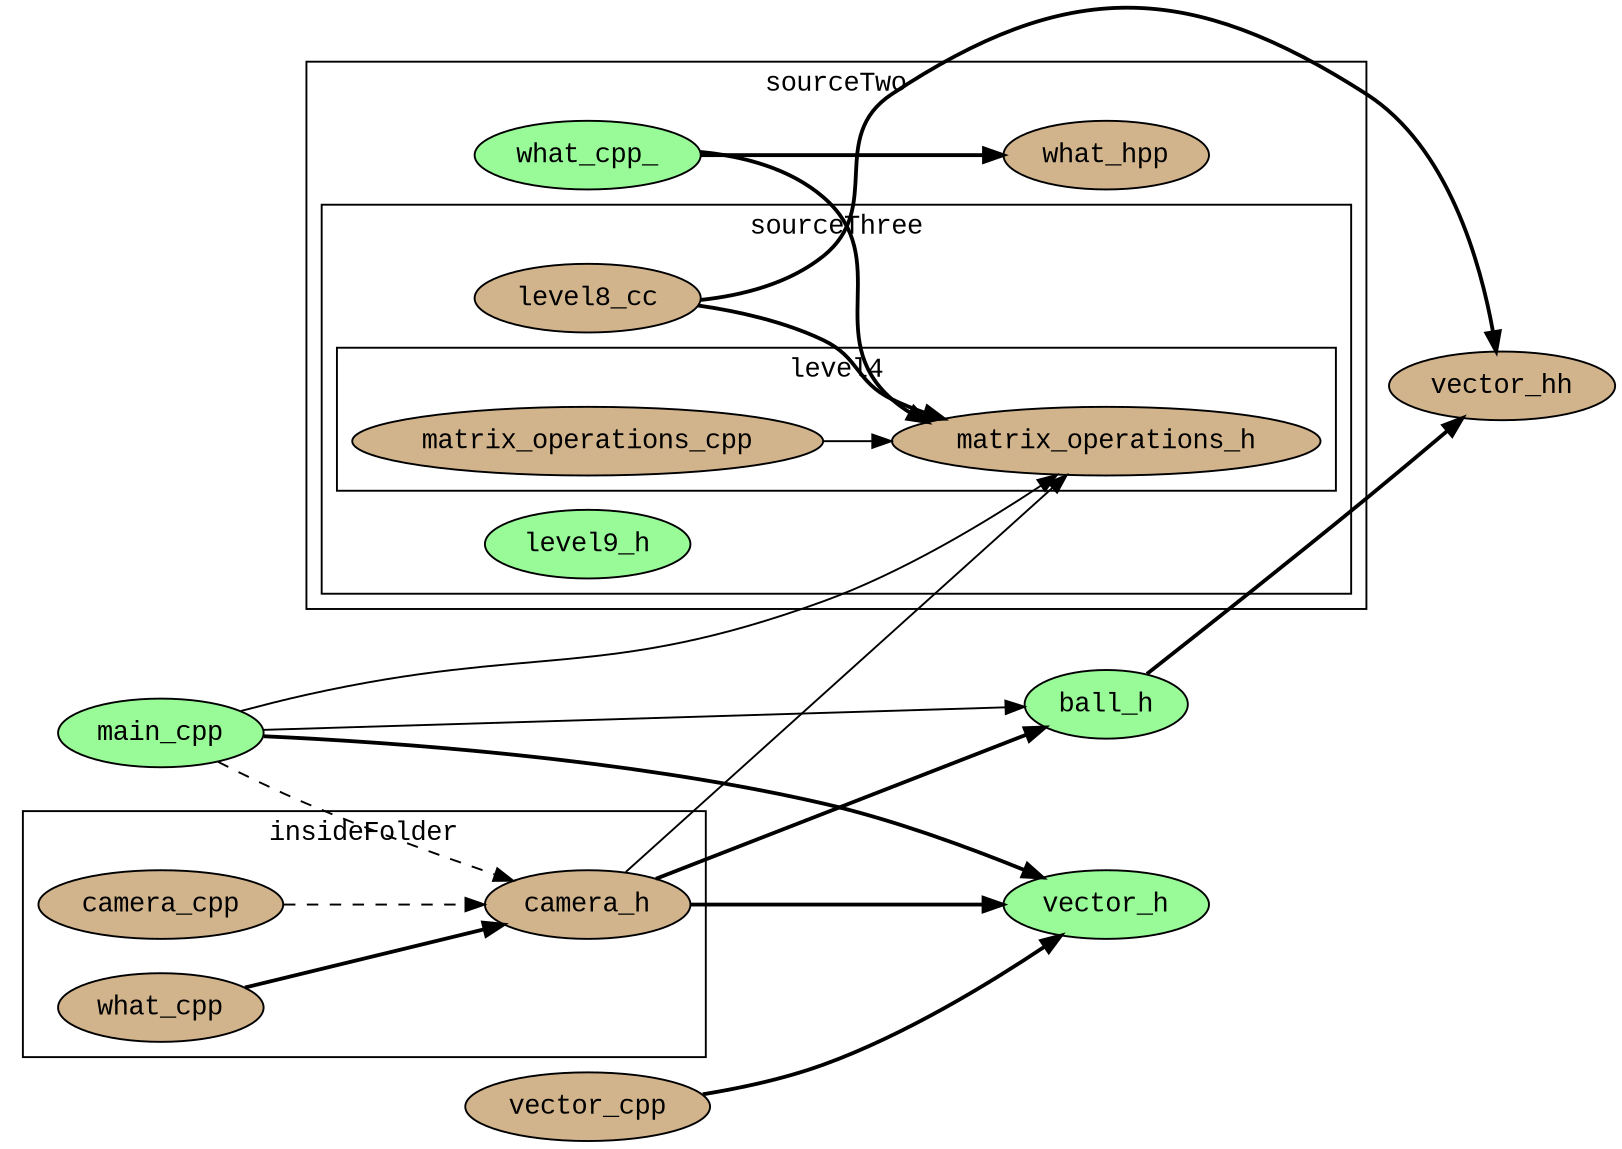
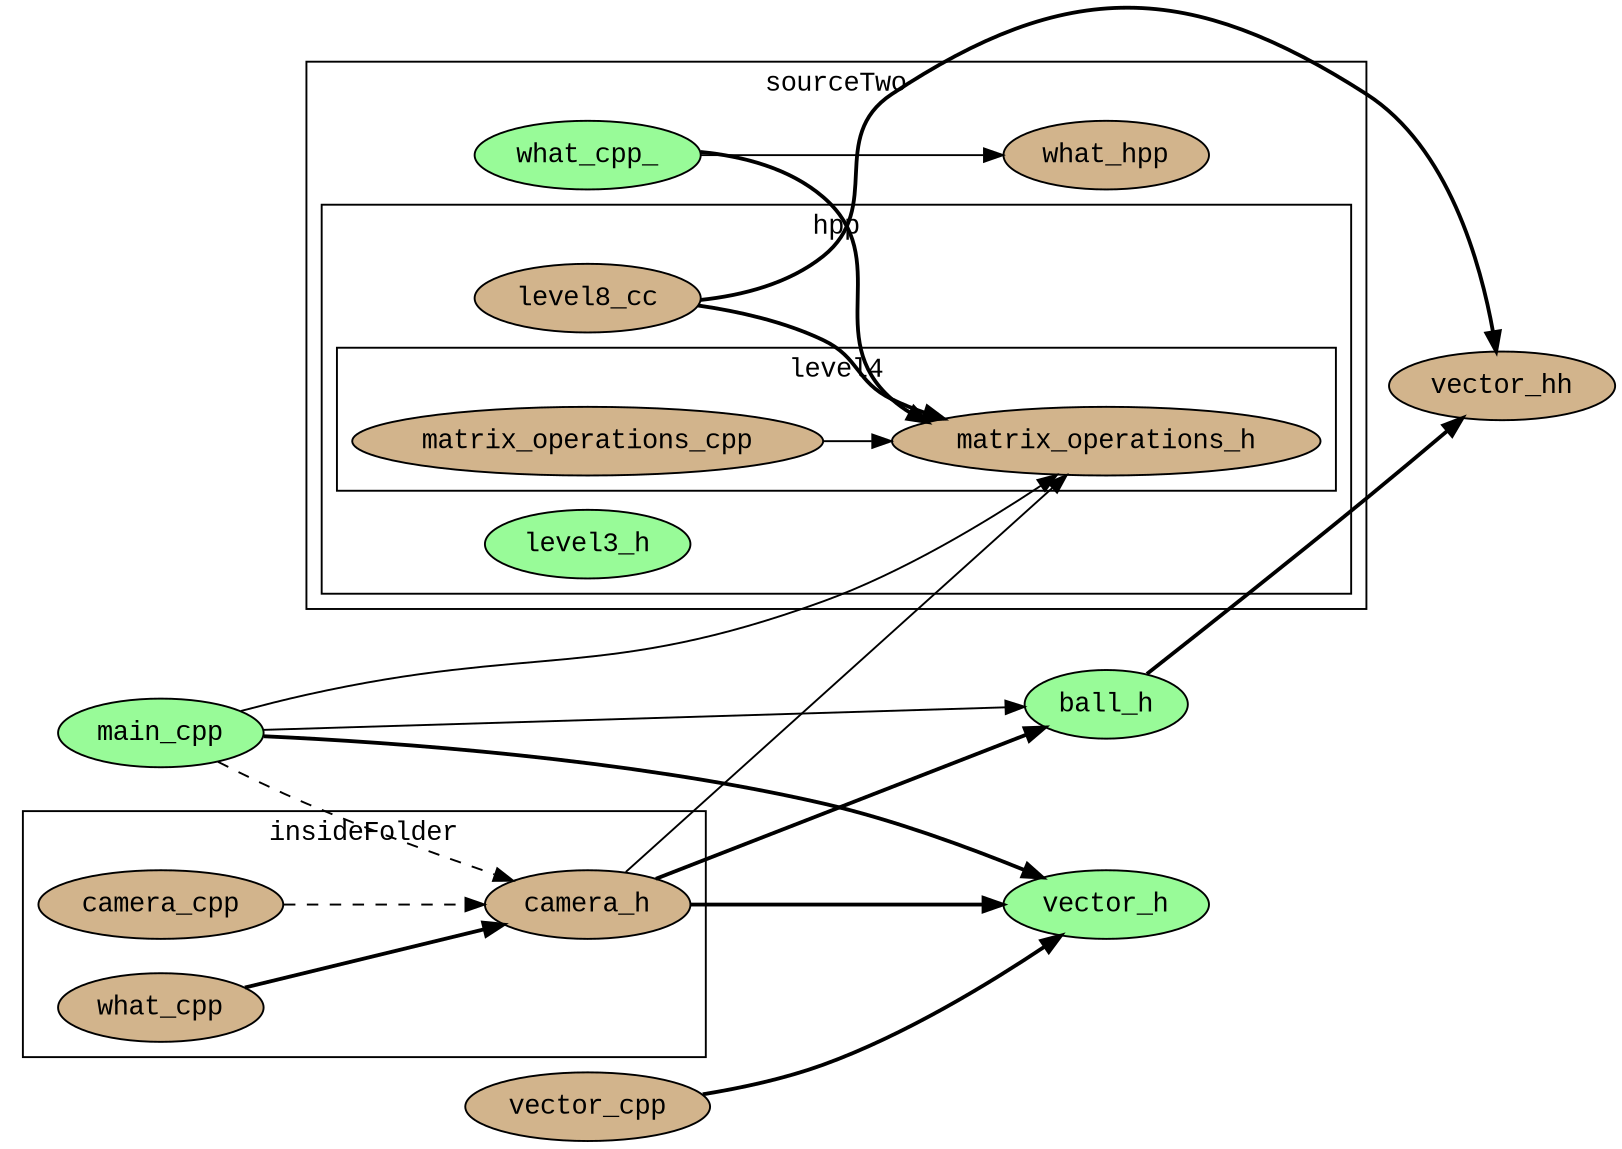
(842, 155) -> (842, 155)
(836, 227) -> (836, 227)
(588, 544) -> (588, 544)
